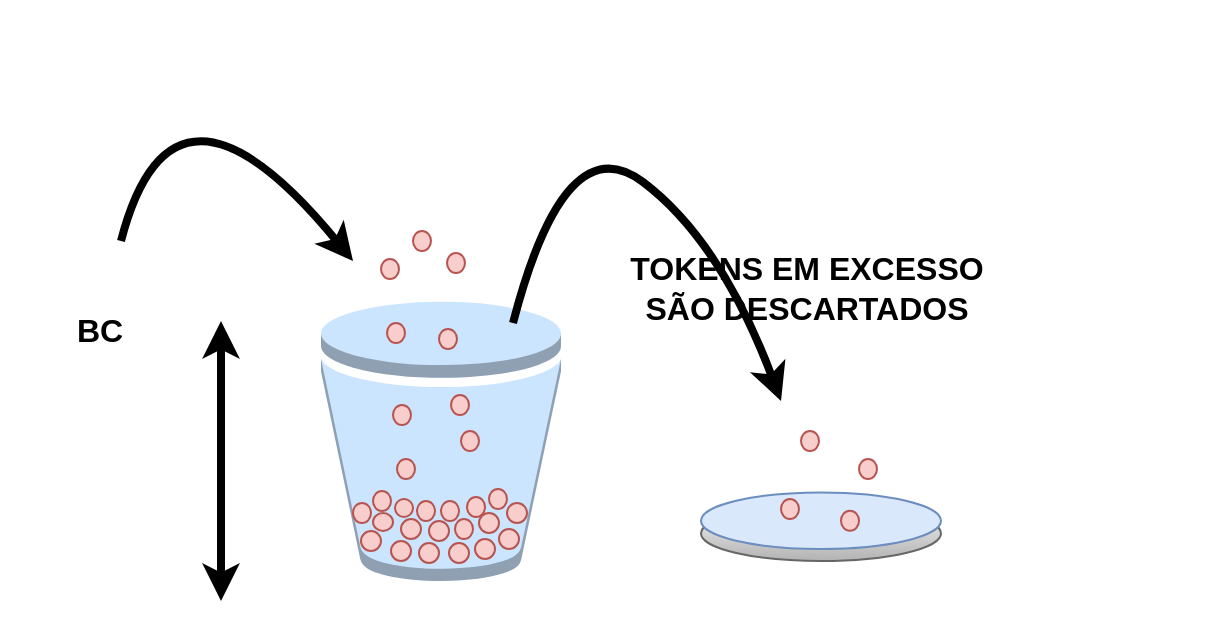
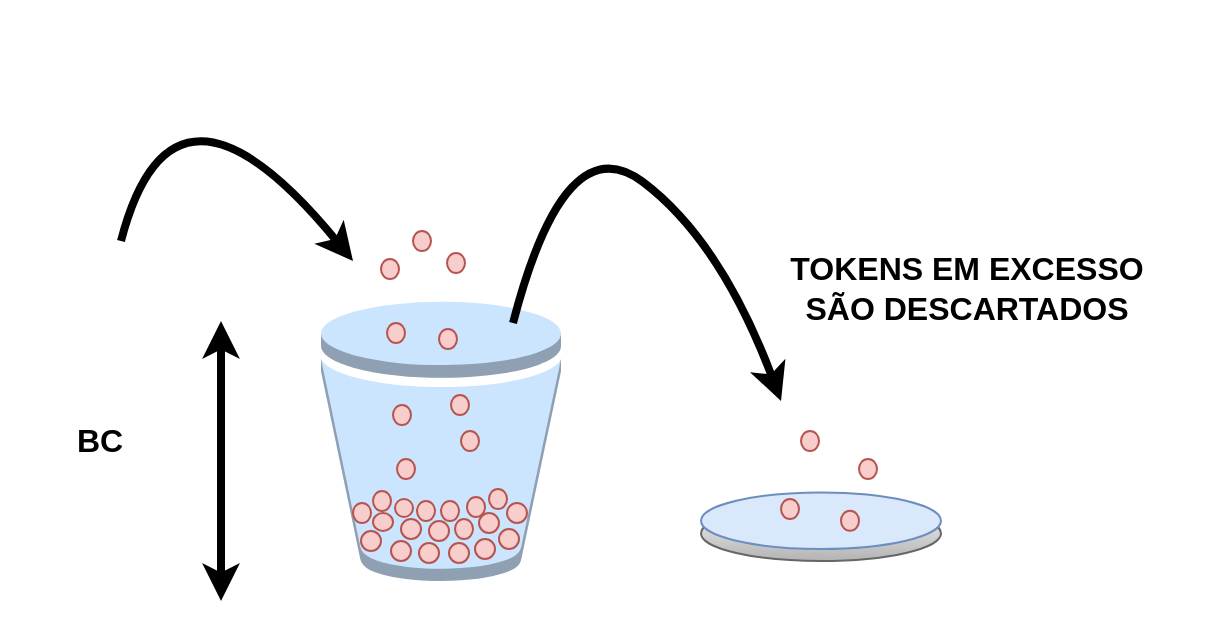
(808, 289) -> (968, 289)
(101, 331) -> (101, 441)
